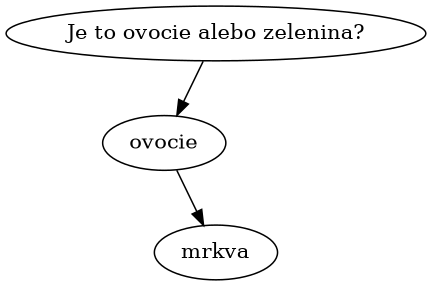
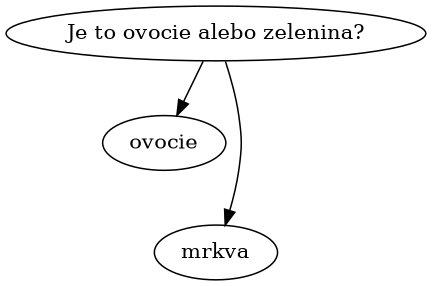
(187, 191) -> (241, 136)
